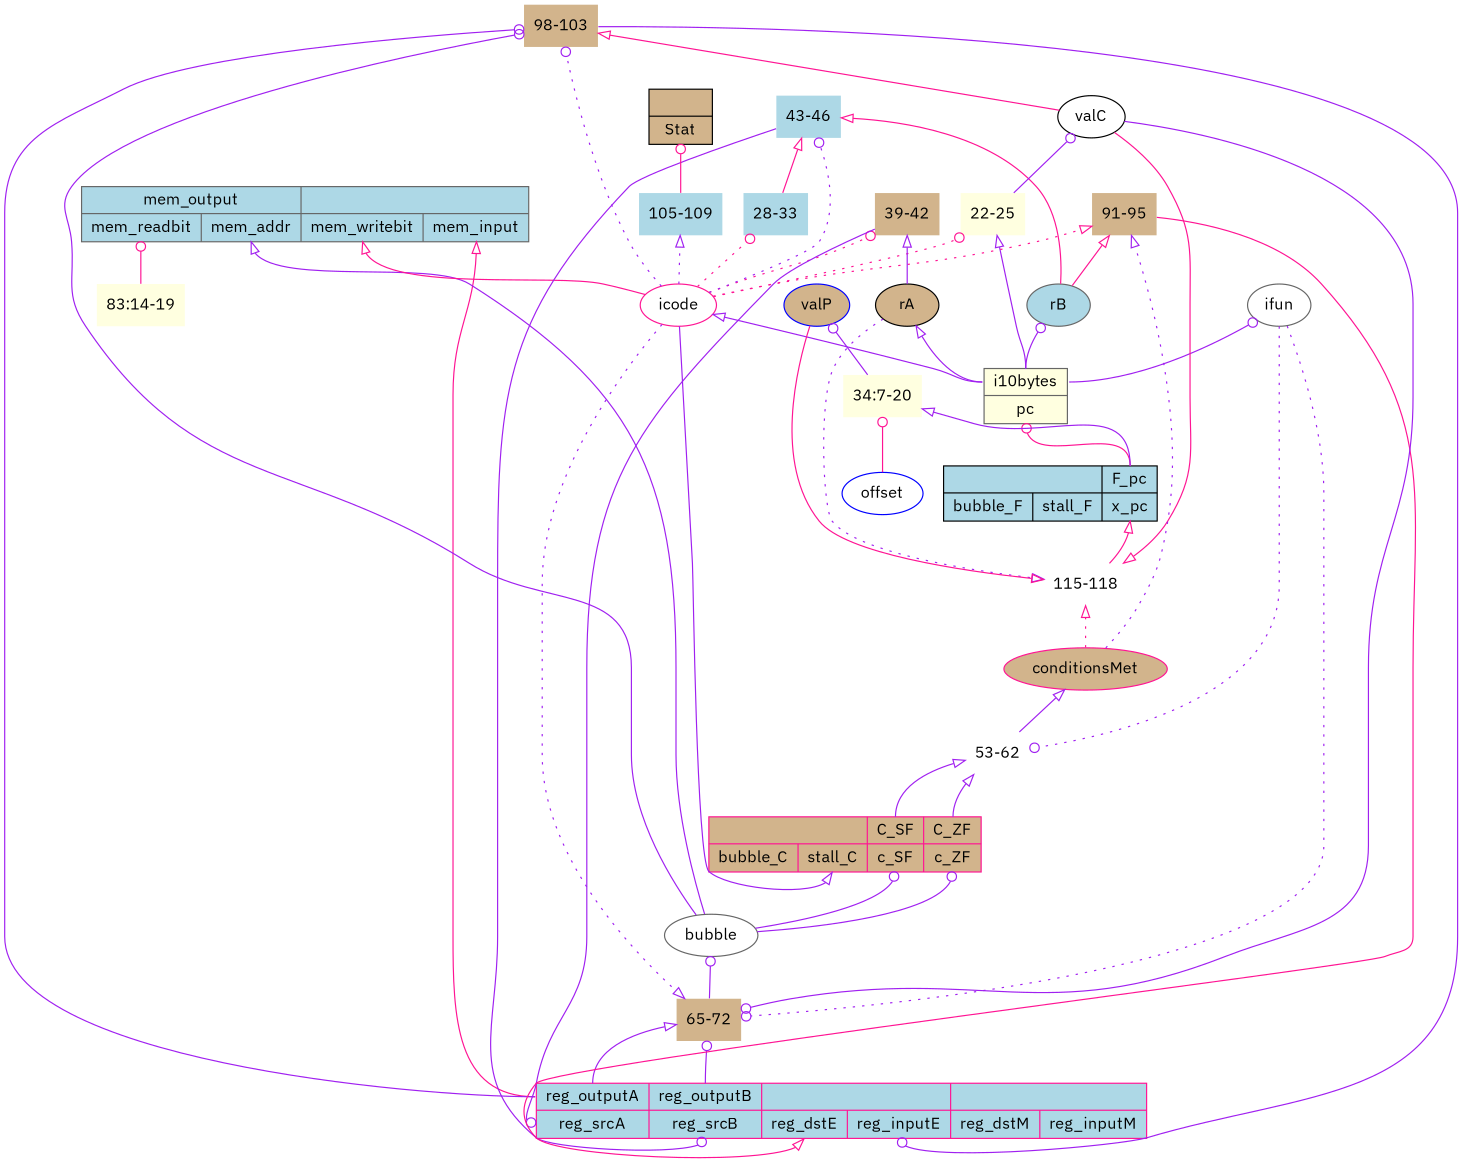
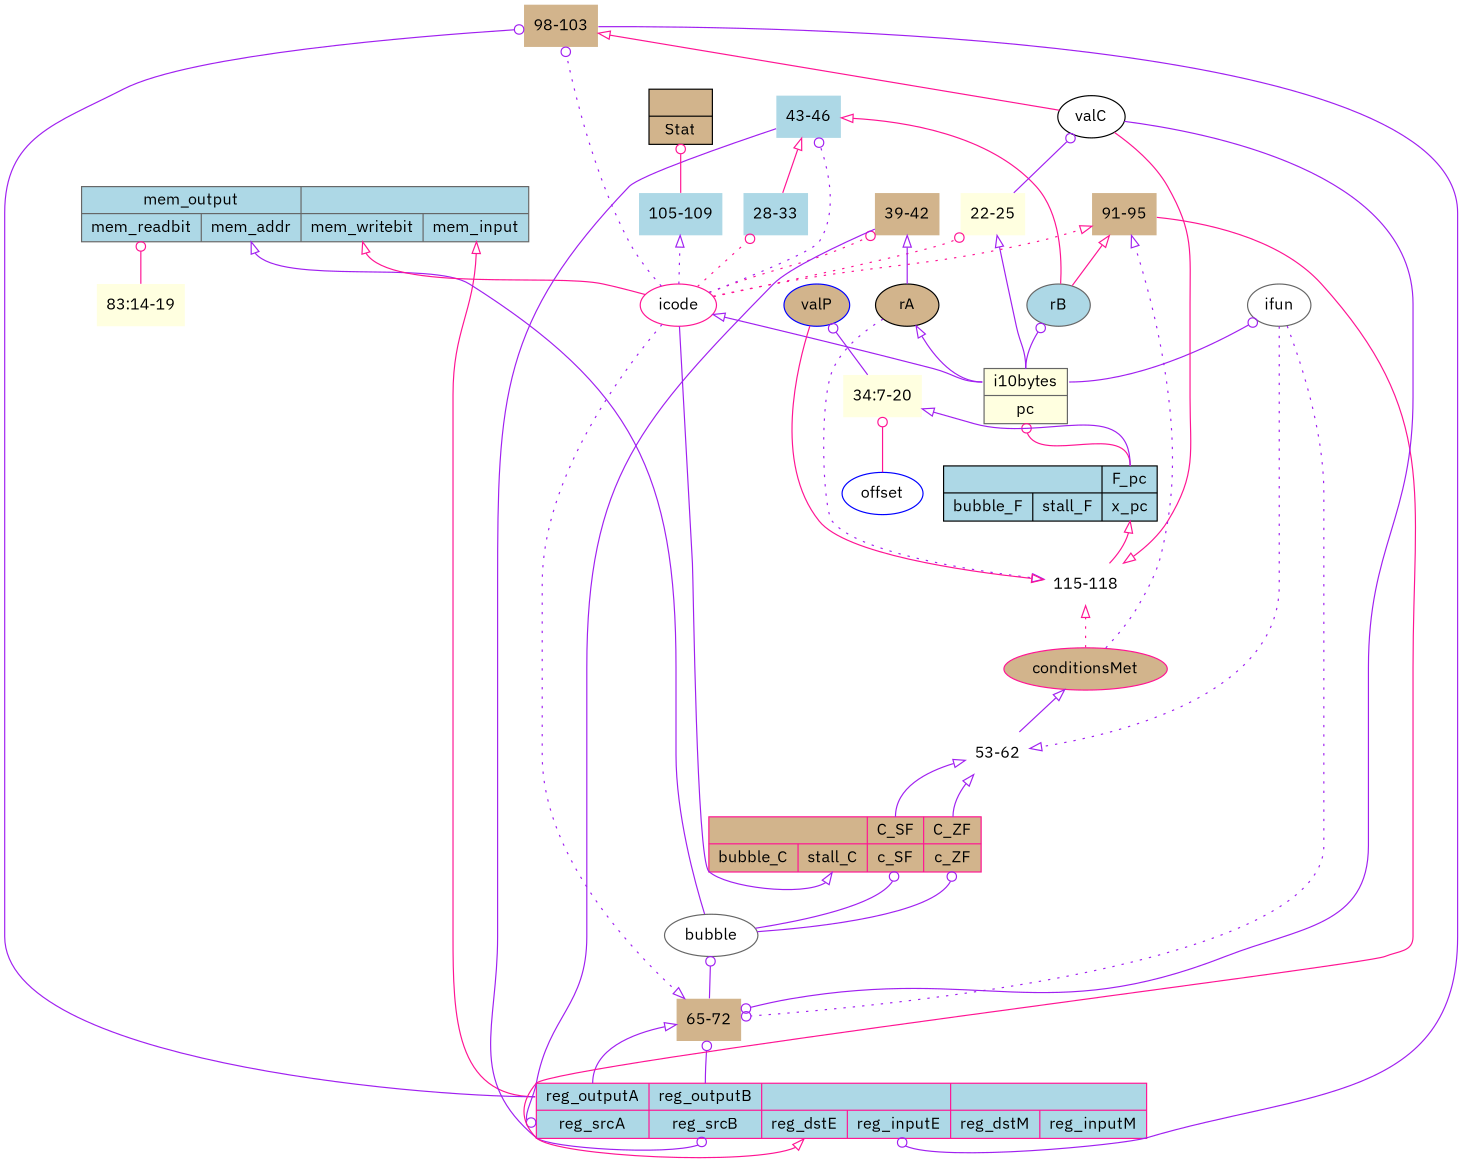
(195, 436) -> none
(1275, 611) -> (1275, 611)
